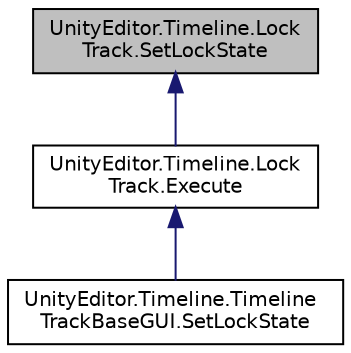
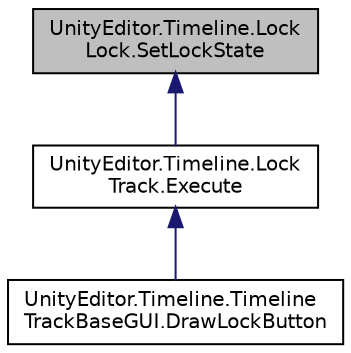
(176, 41) -> (176, 41)
(176, 312) -> (176, 312)
